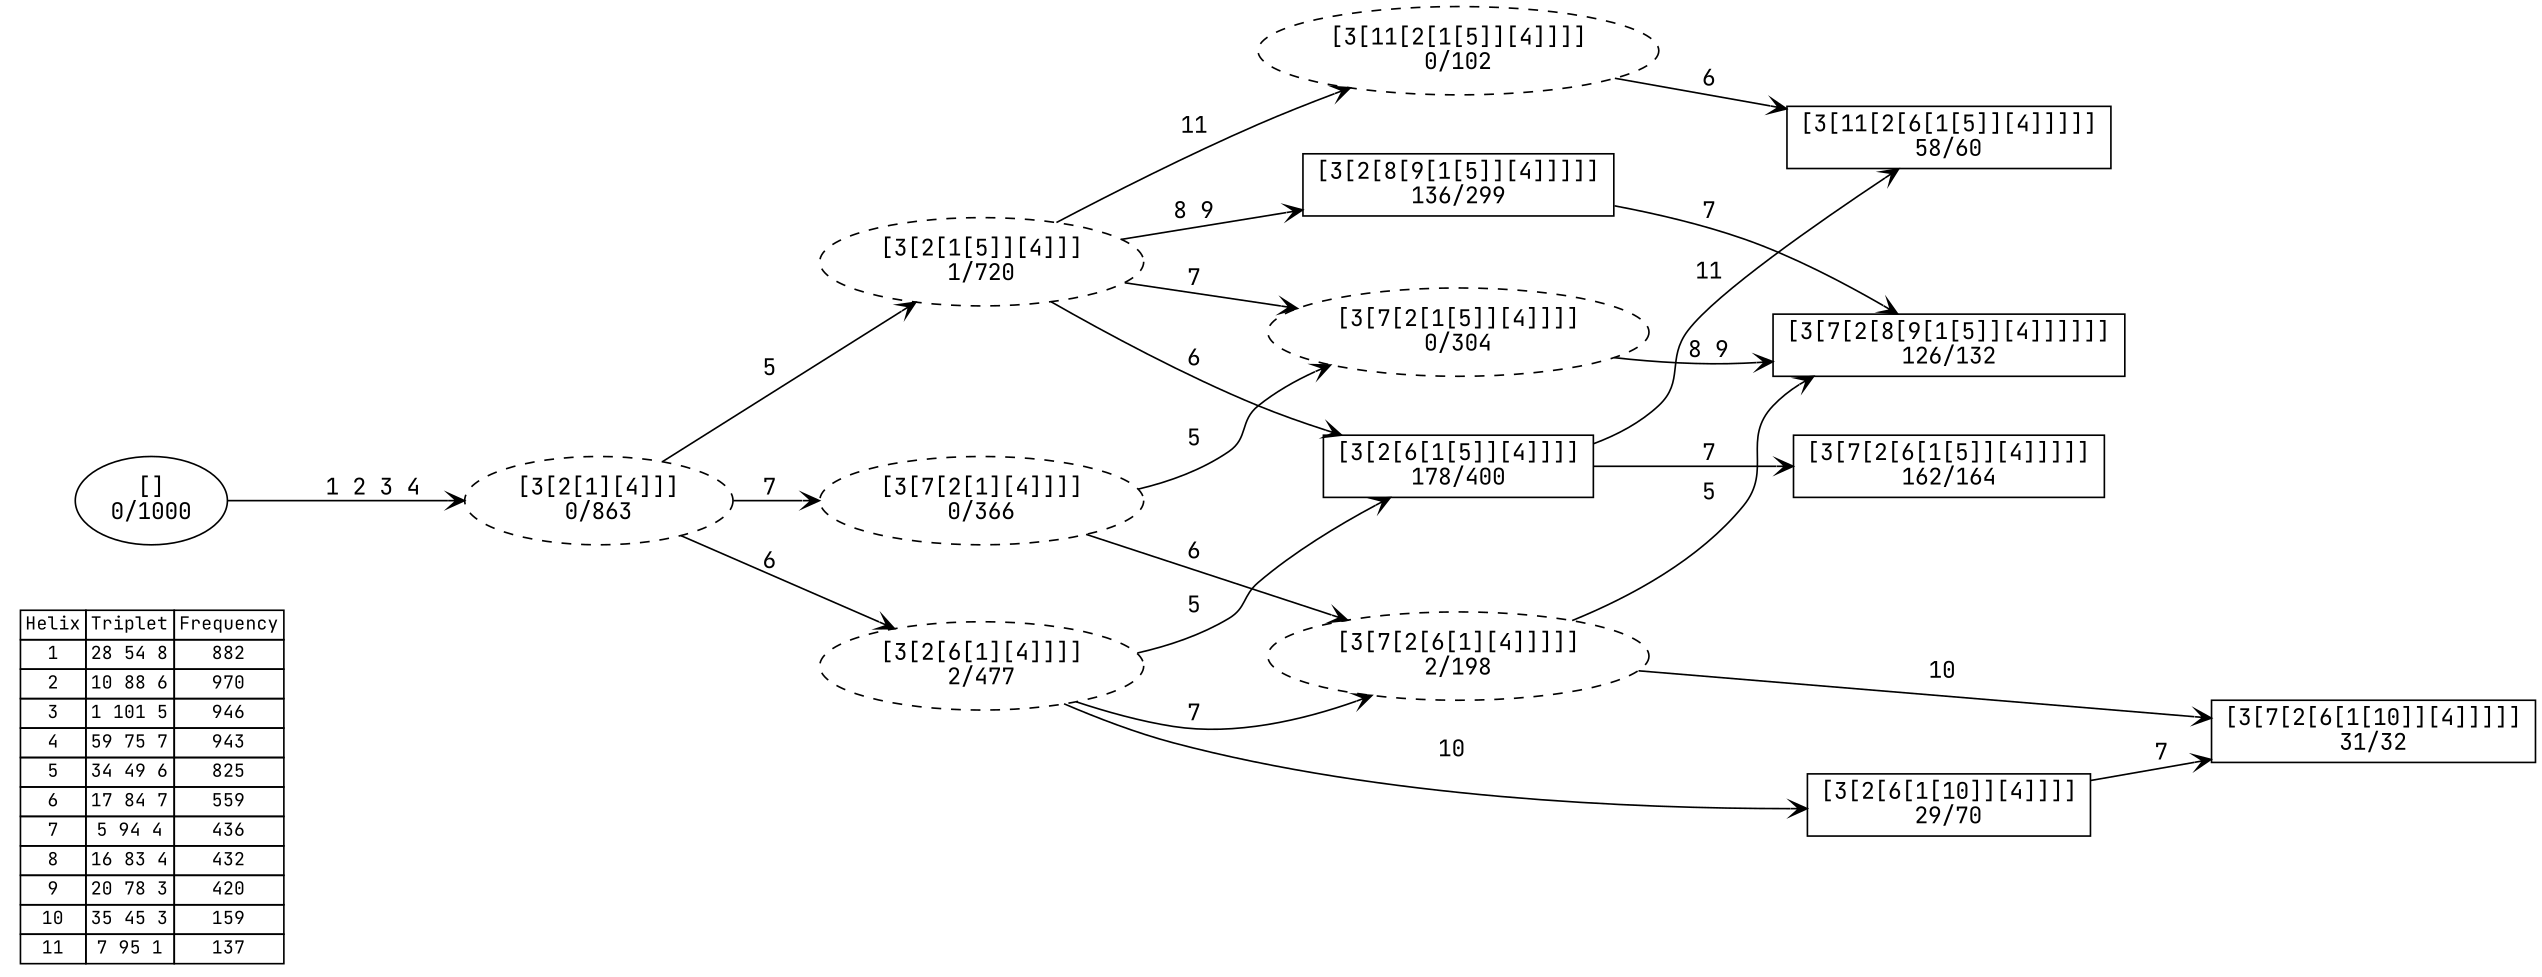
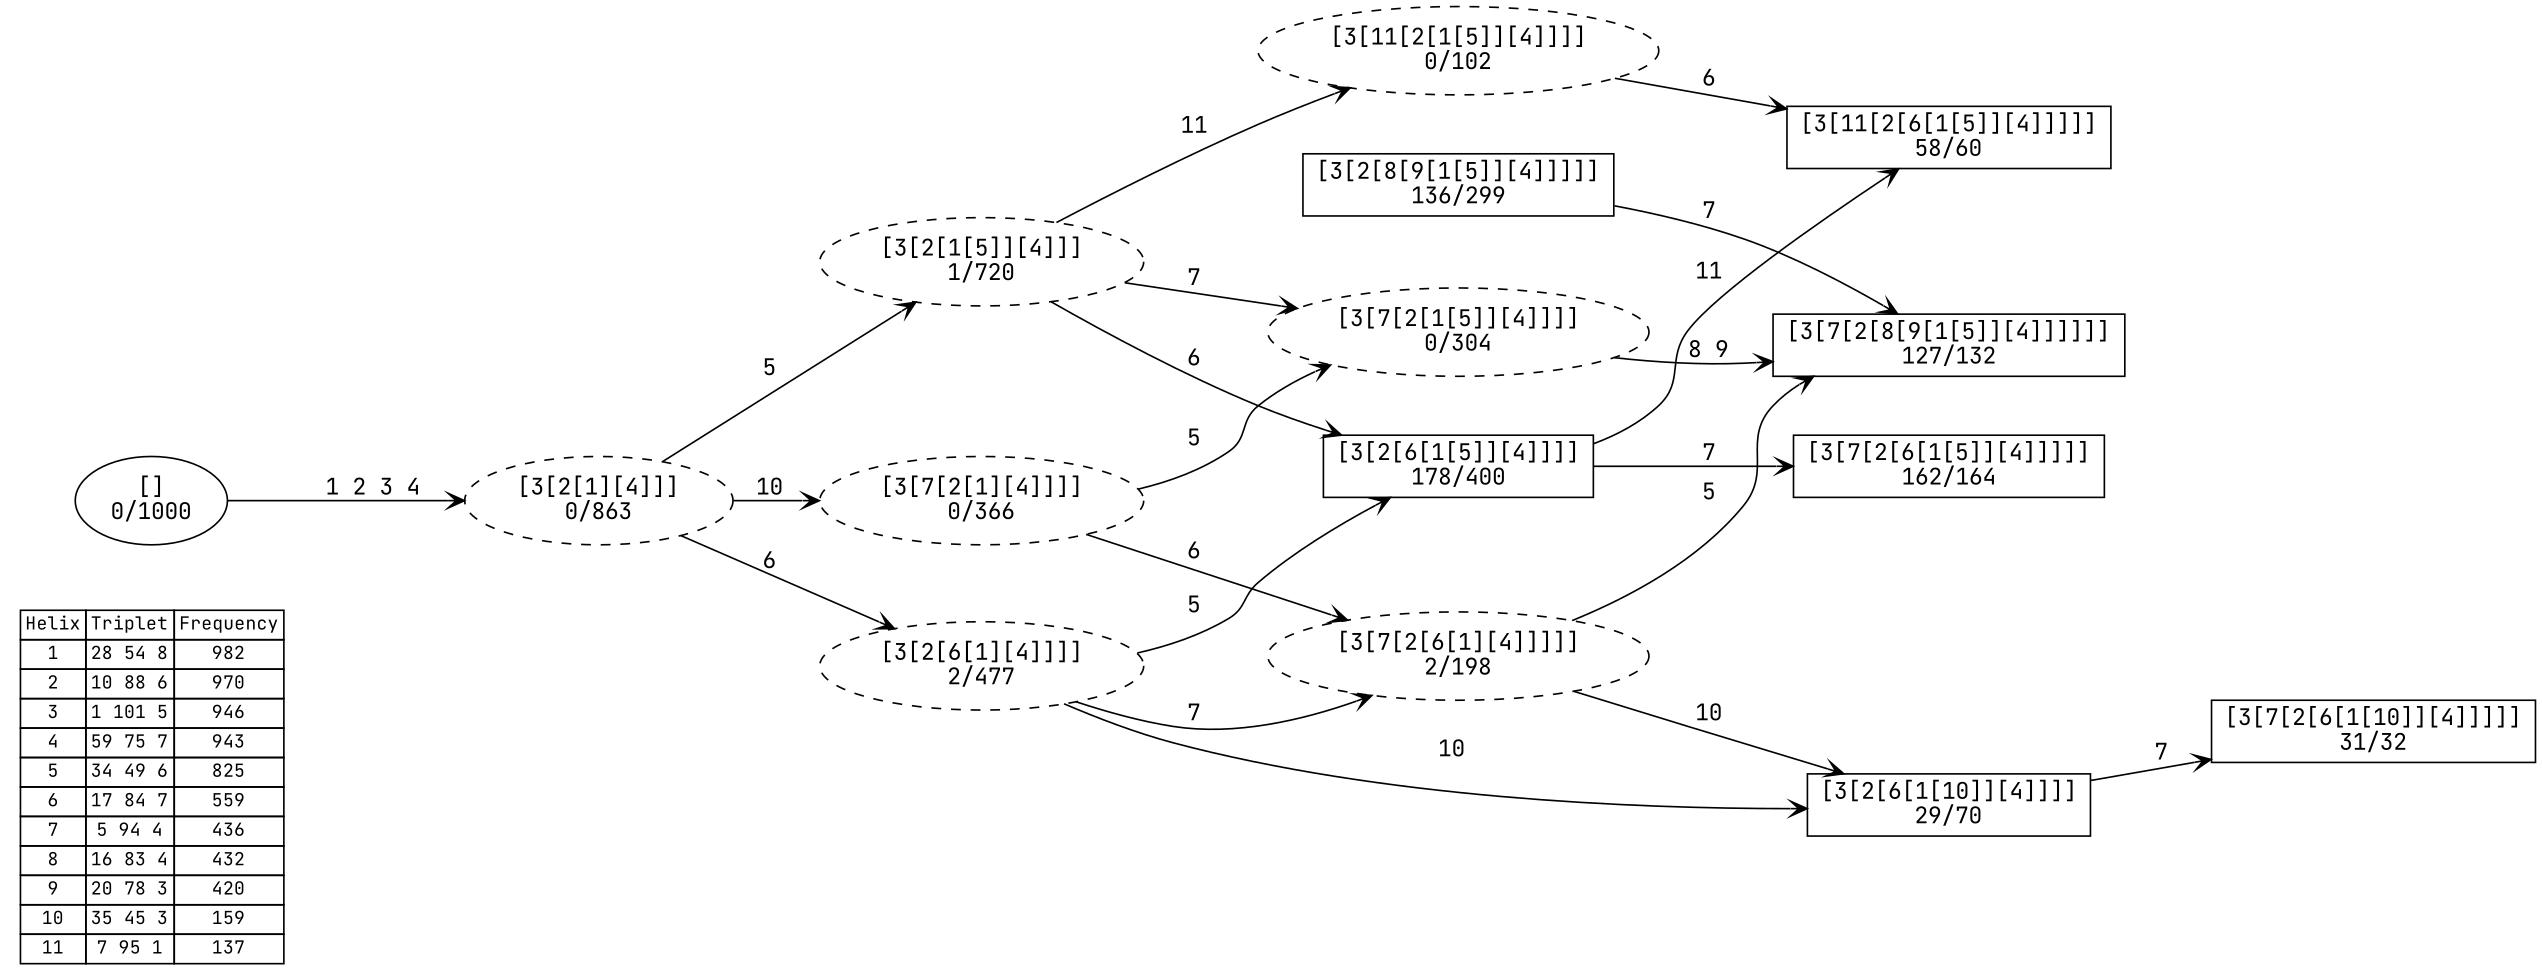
(1204, 226) -> none
(1949, 345) -> (1949, 345)
(776, 488) -> (776, 488)
(229, 654) -> (229, 654)
(1917, 694) -> (1701, 730)
